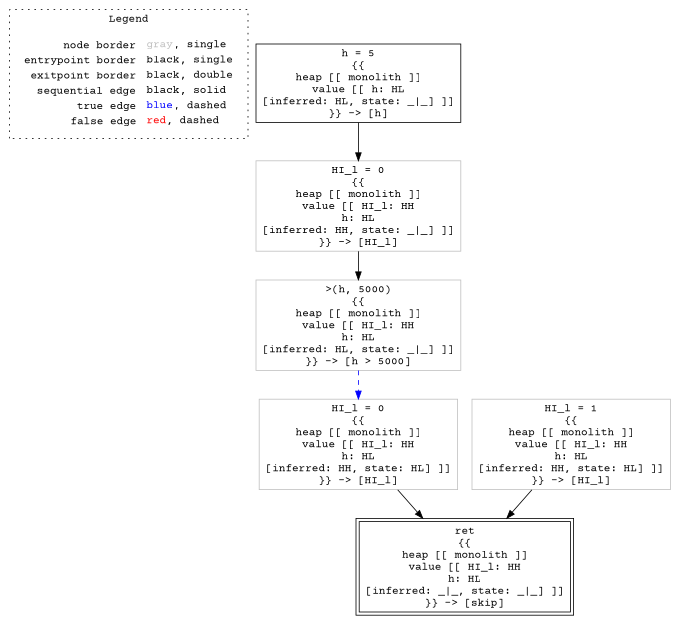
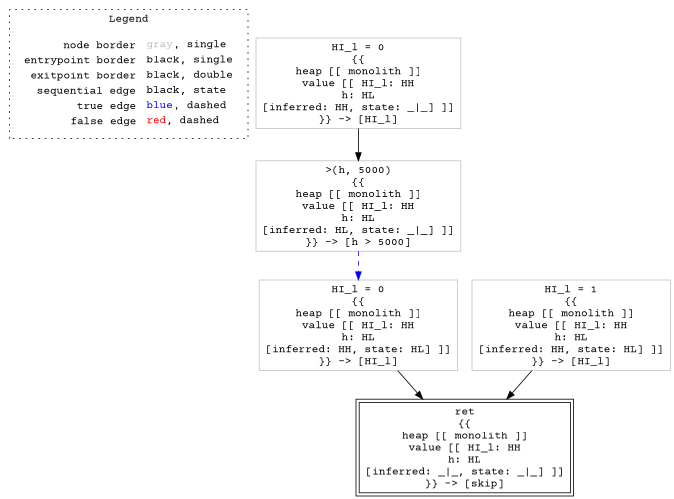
(358, 83) -> none
(203, 90) -> (203, 90)
